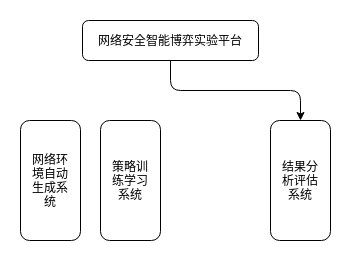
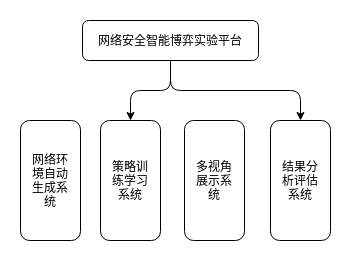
none -> (143, 91)
none -> (215, 181)
